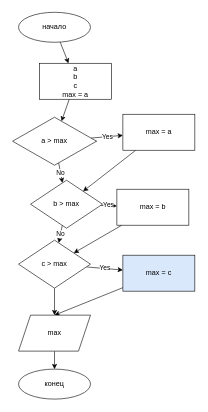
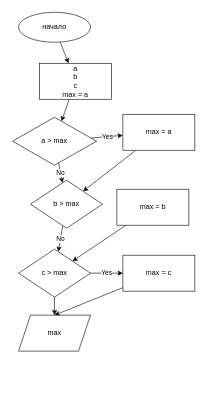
(107, 206) -> none
(54, 264) -> (54, 273)
(159, 273) -> (159, 273)
(54, 358) -> none
(54, 384) -> none
